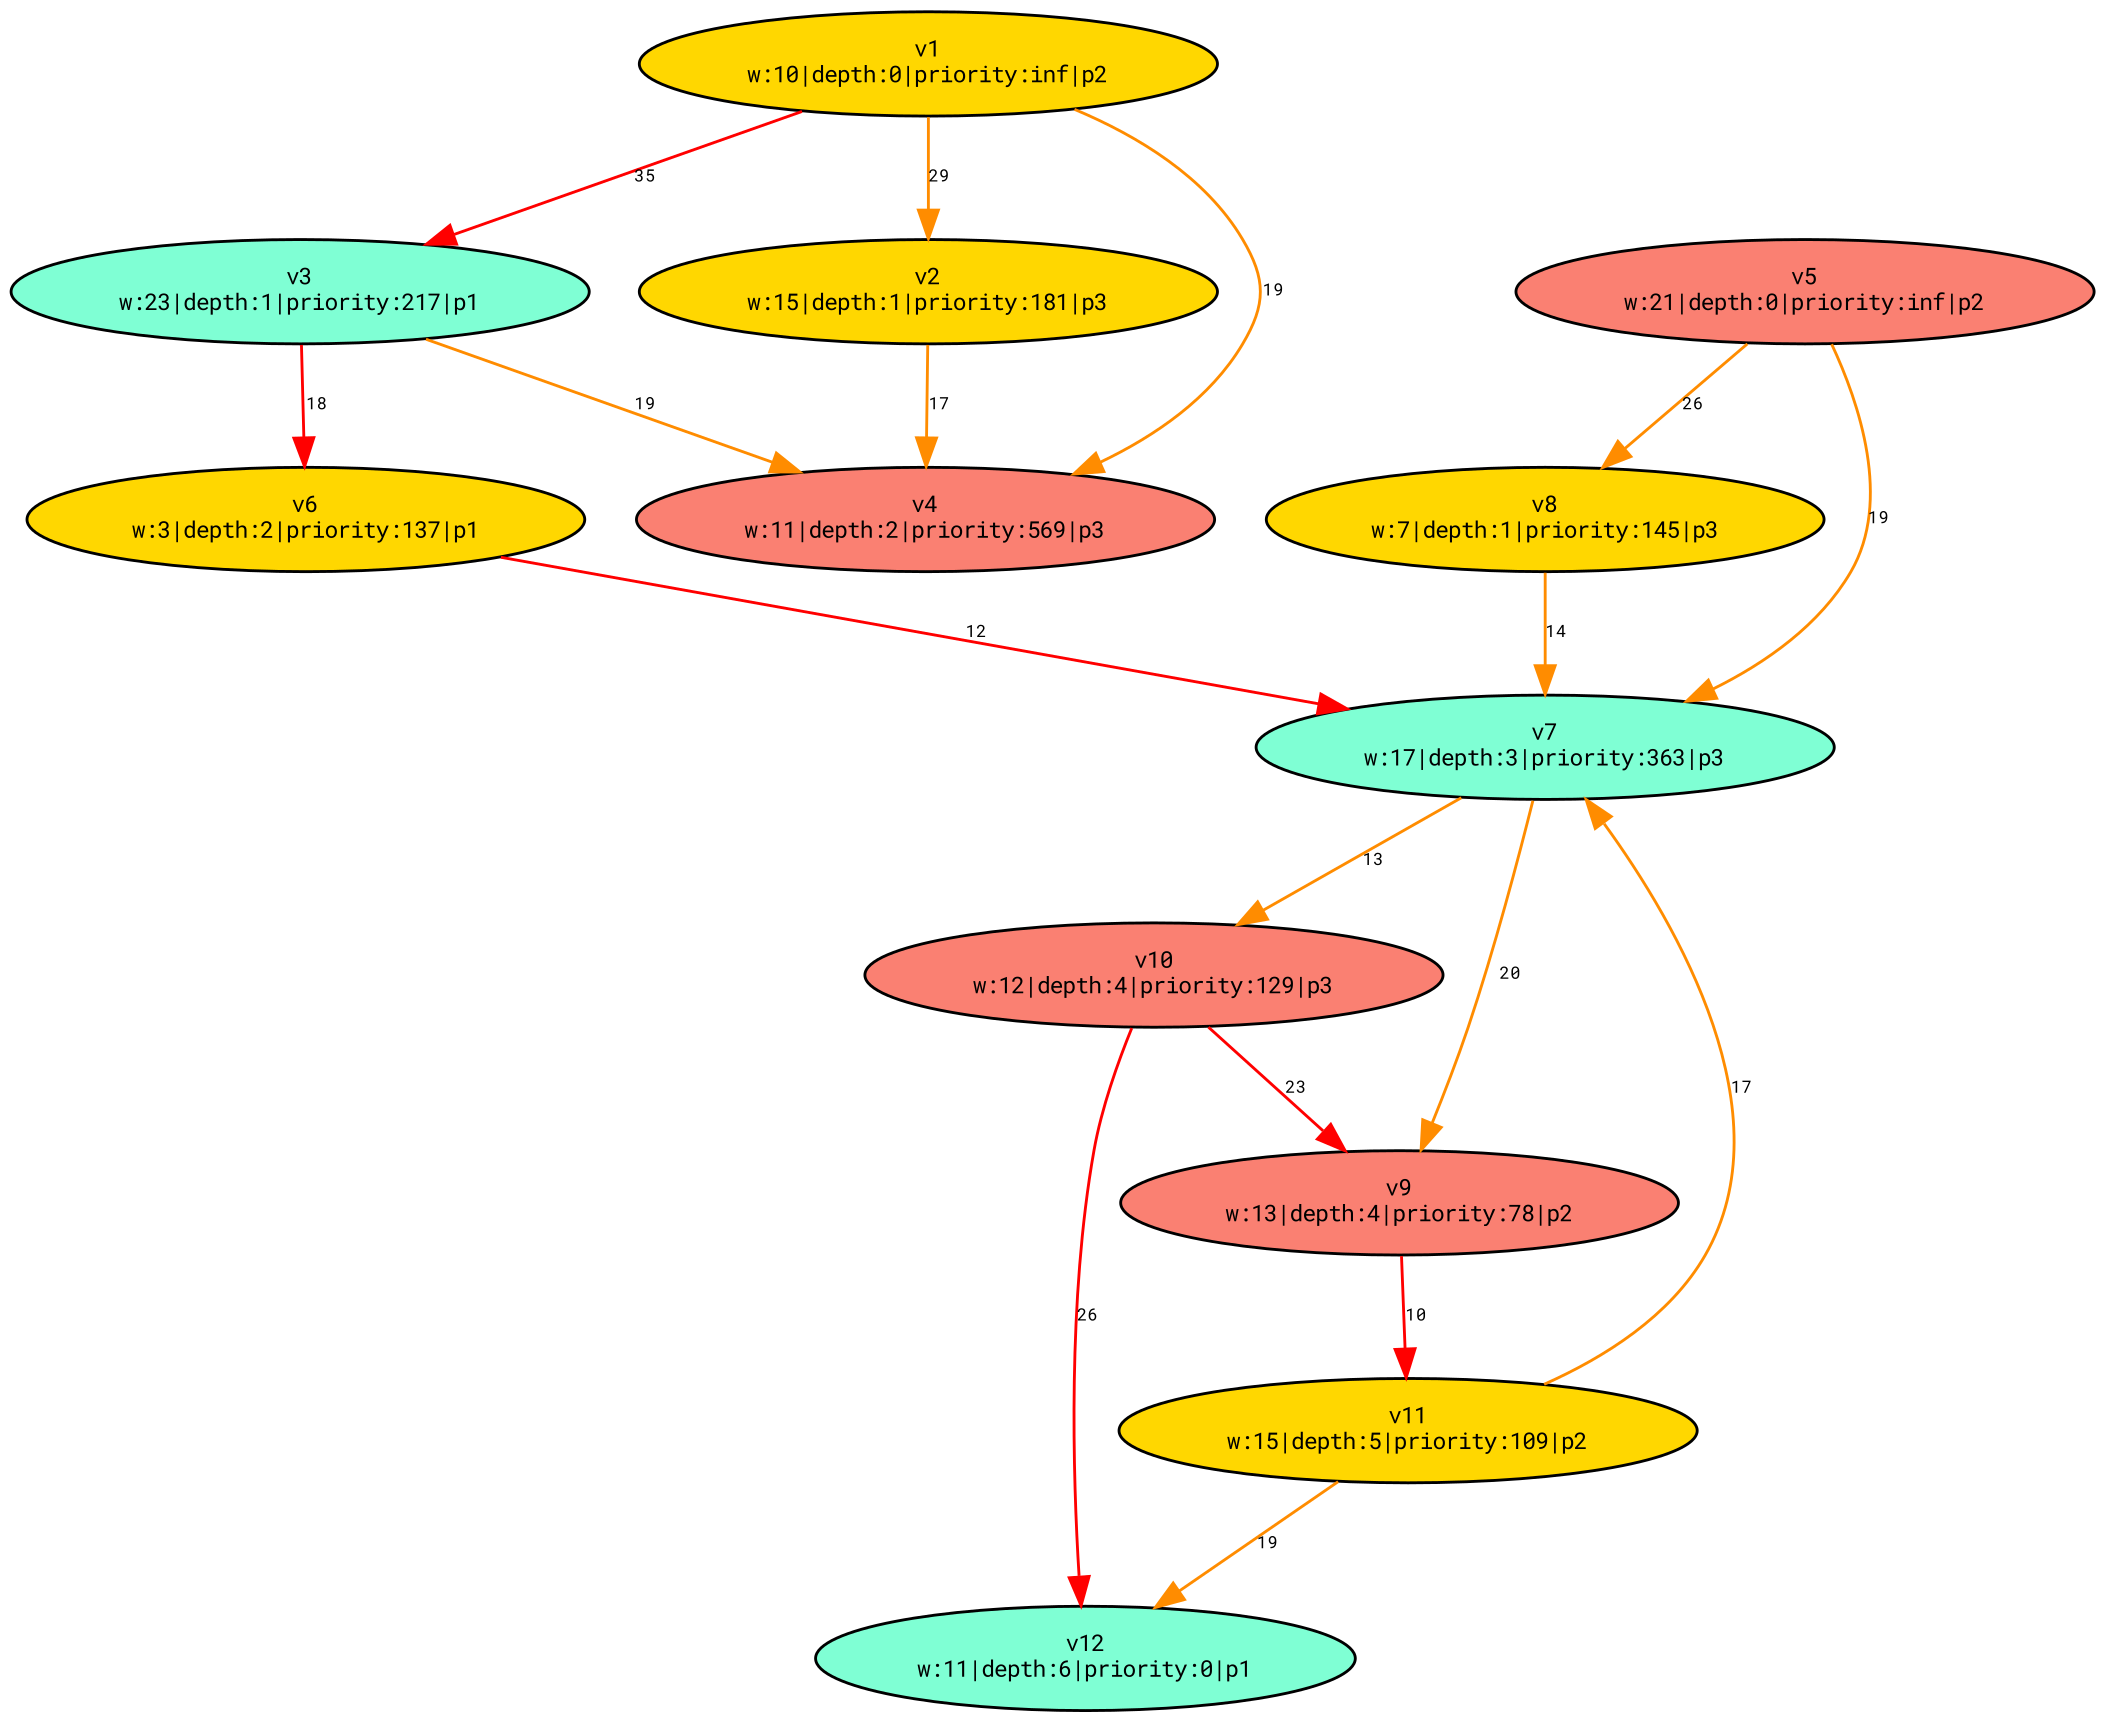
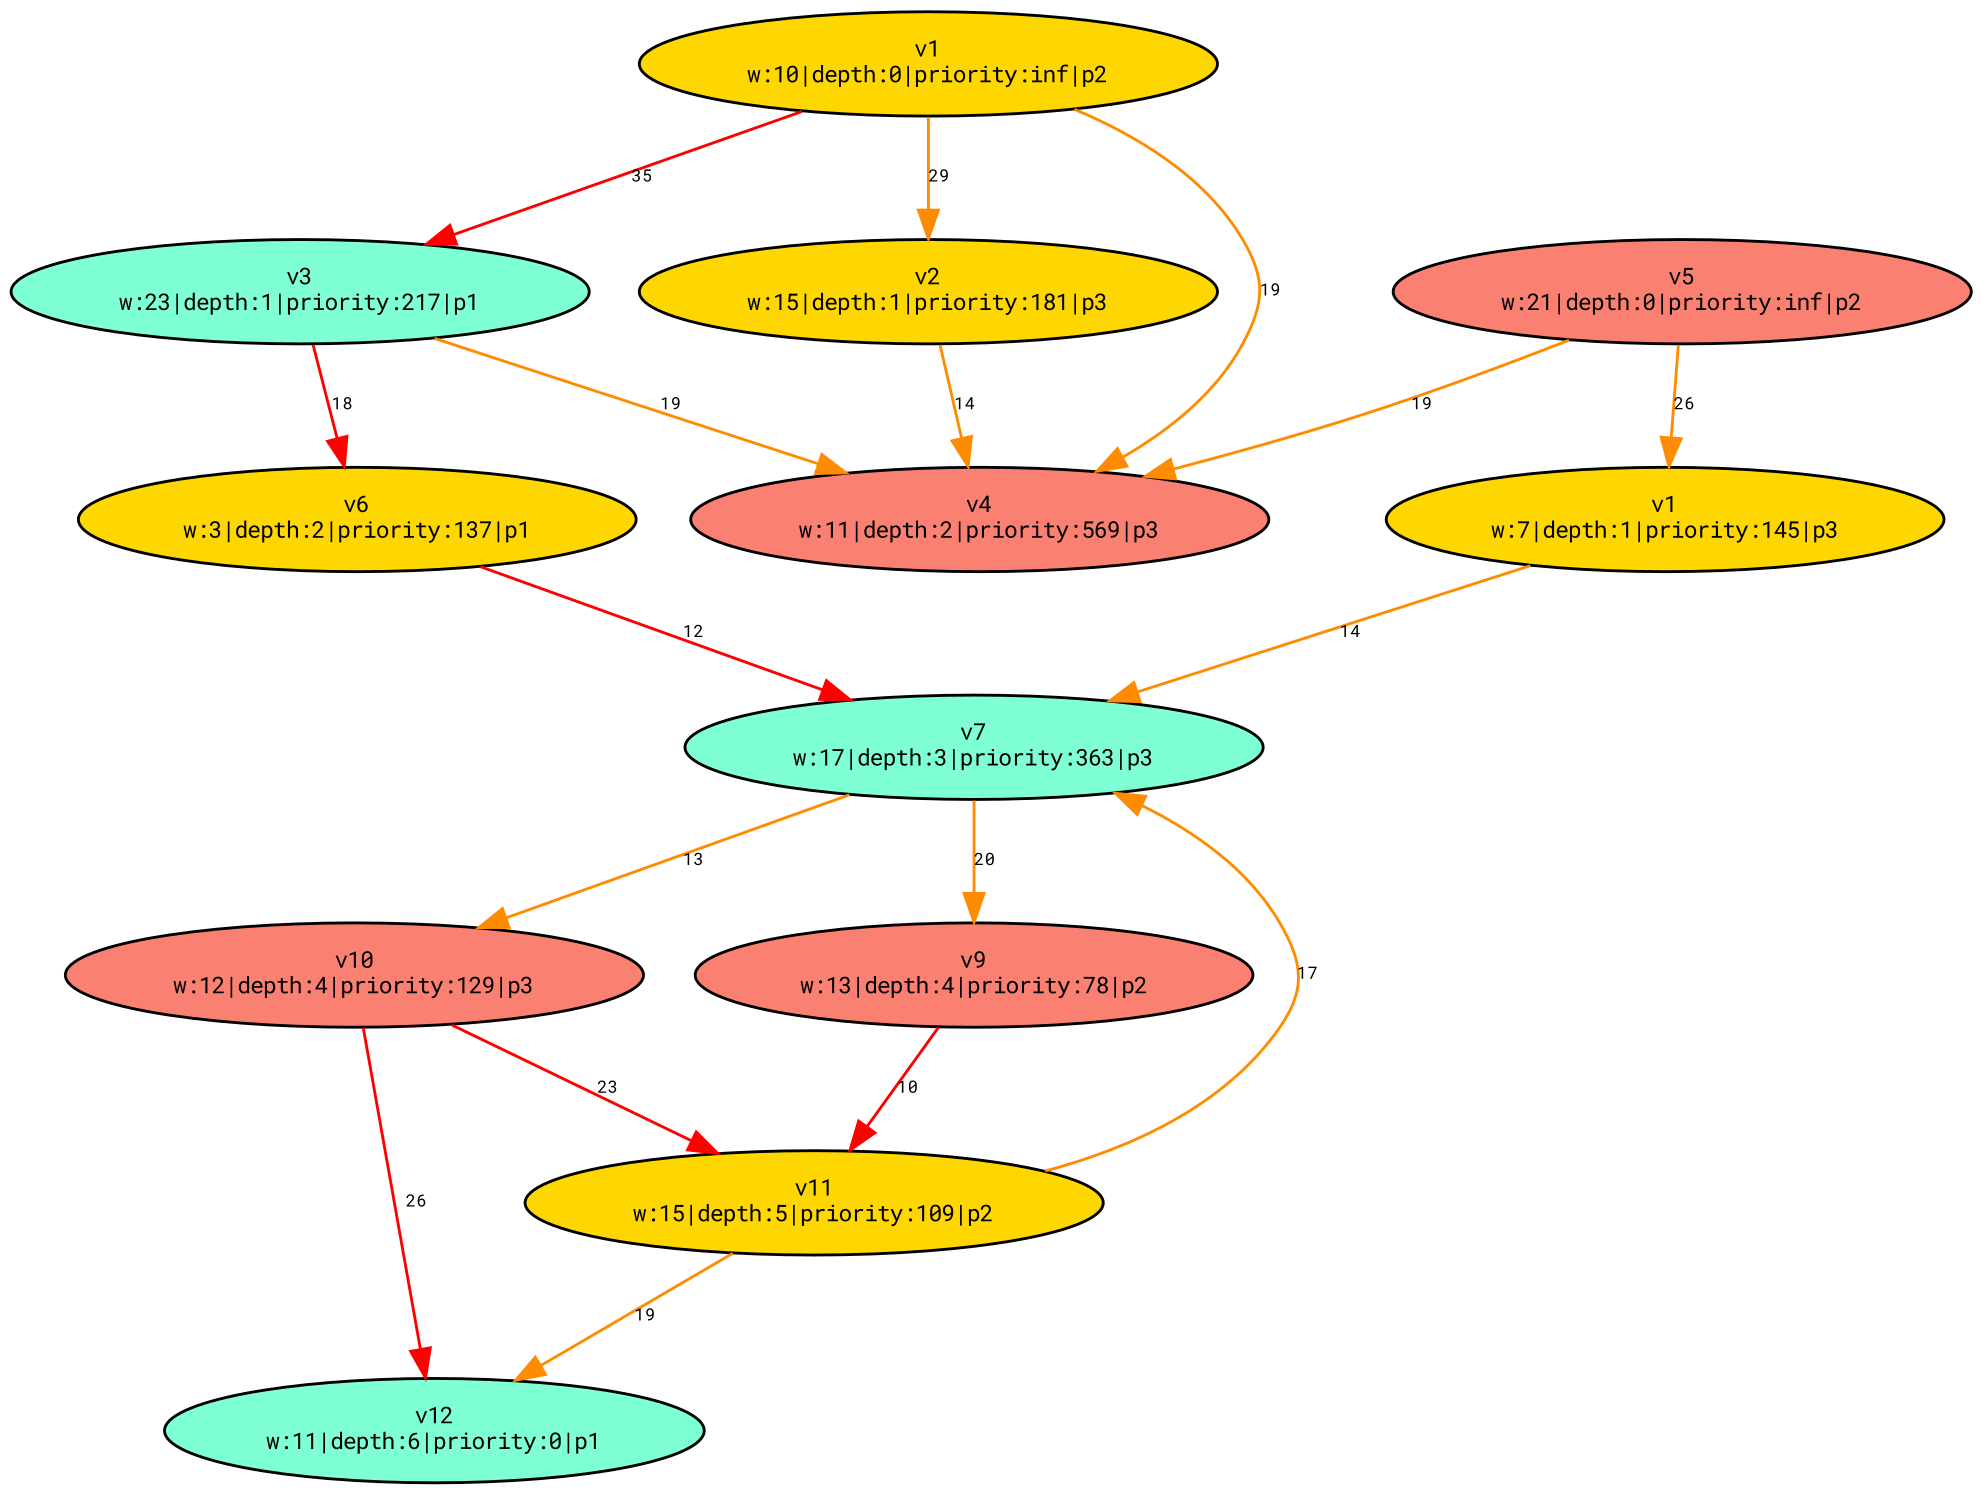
(940, 406) -> (966, 406)
(1545, 520) -> (1665, 520)
(1862, 547) -> (1373, 411)
(1266, 1079) -> (571, 1083)
